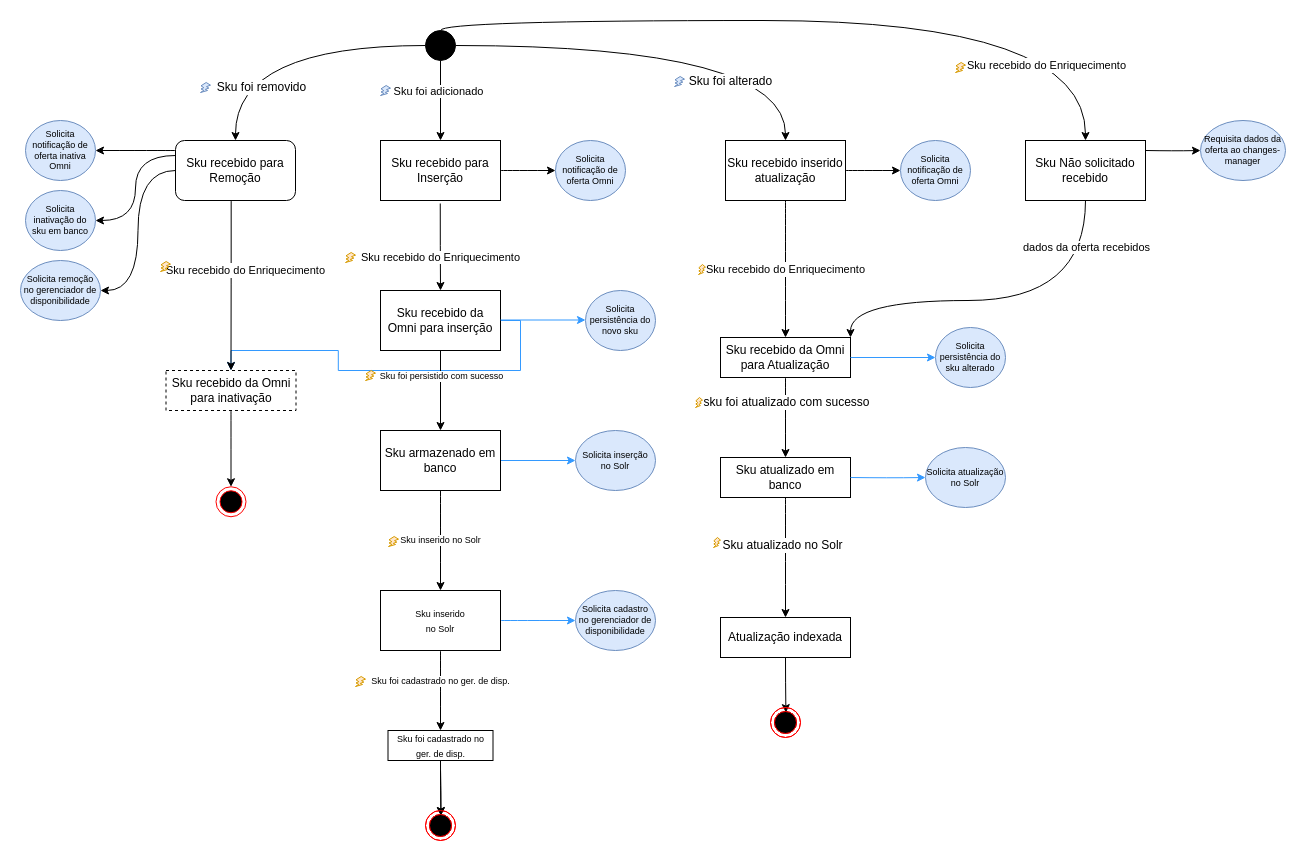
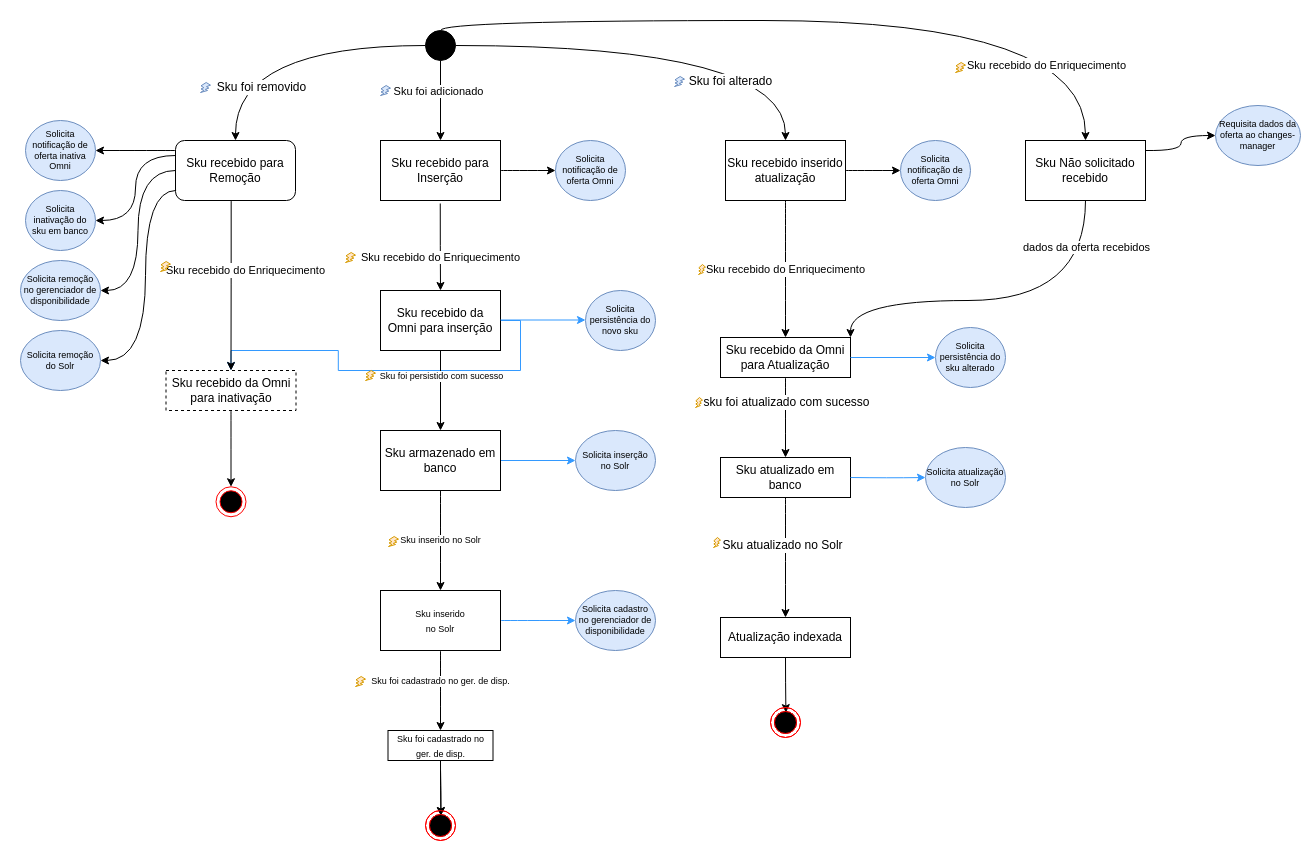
(1243, 151) -> (1258, 136)
none -> (145, 277)
none -> (61, 361)
